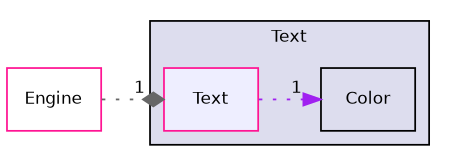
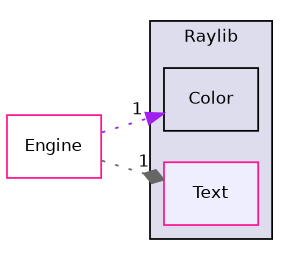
(290, 38) -> (211, 38)
(281, 99) -> (124, 126)
